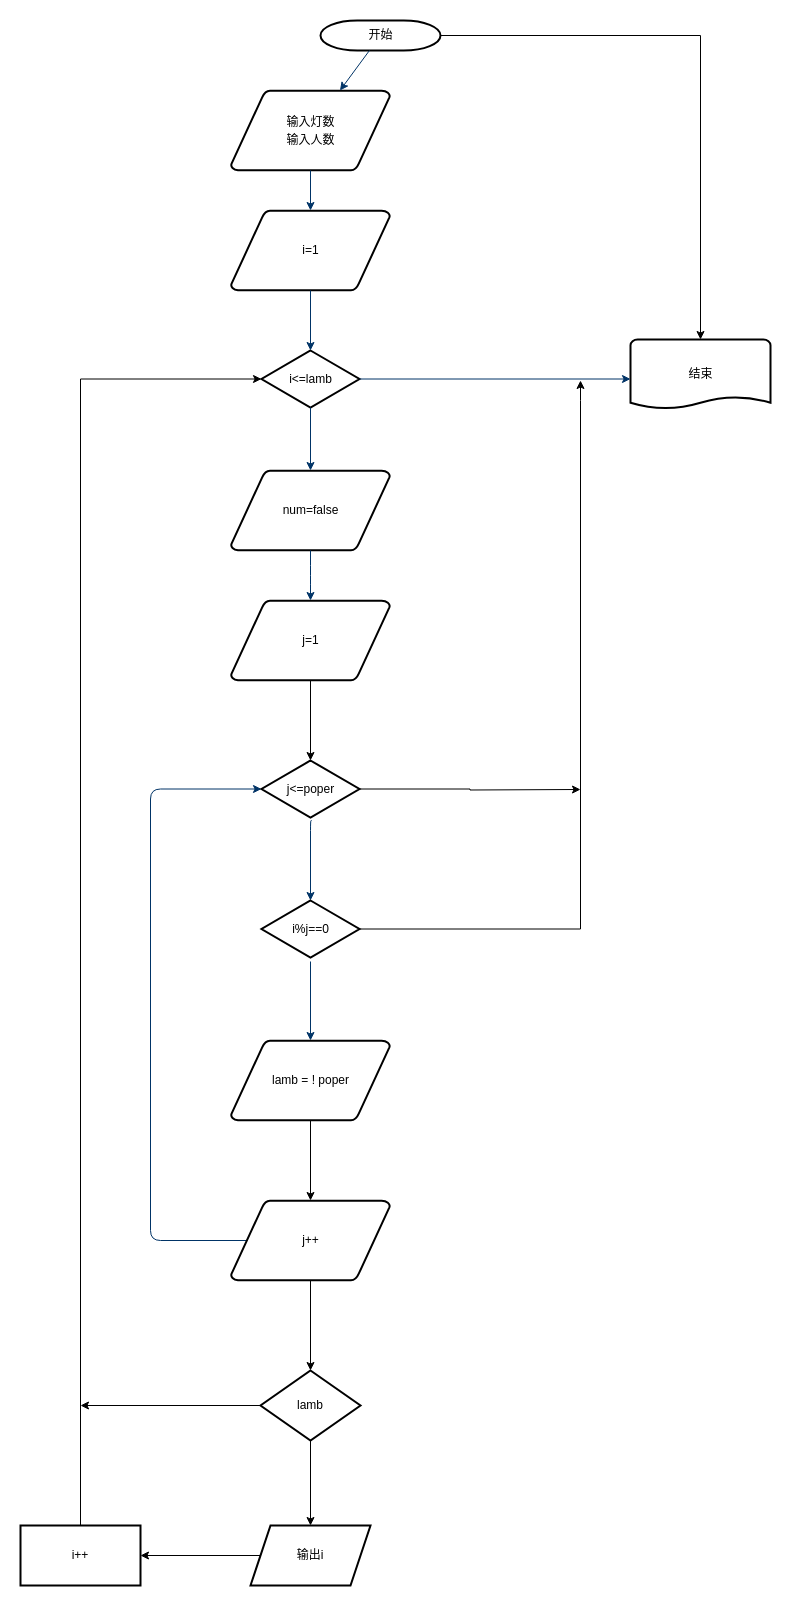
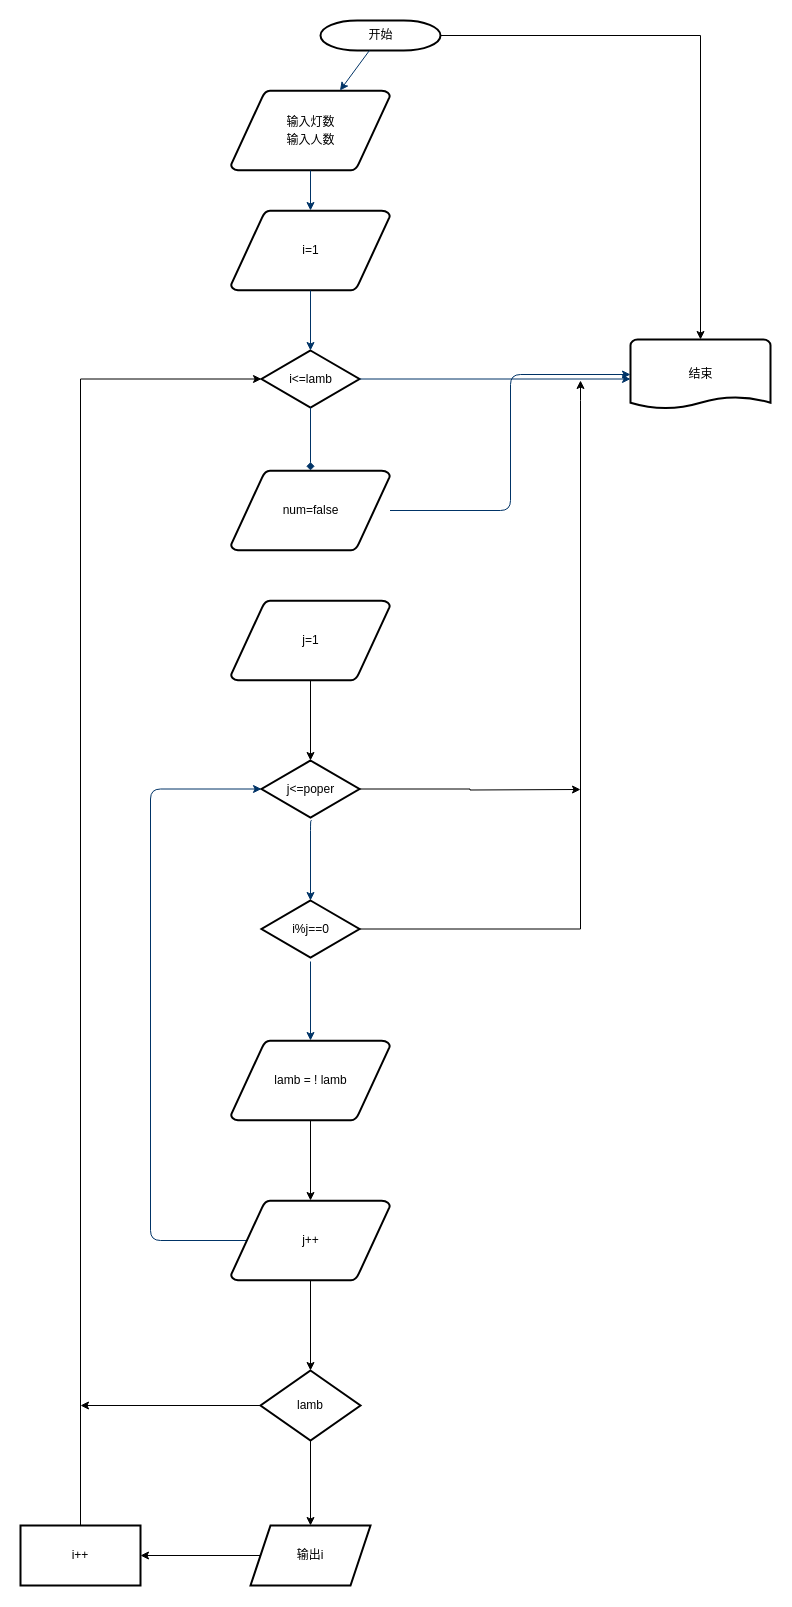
(311, 462) -> (311, 462)
(311, 569) -> (511, 447)
(311, 1081) -> (311, 1081)
